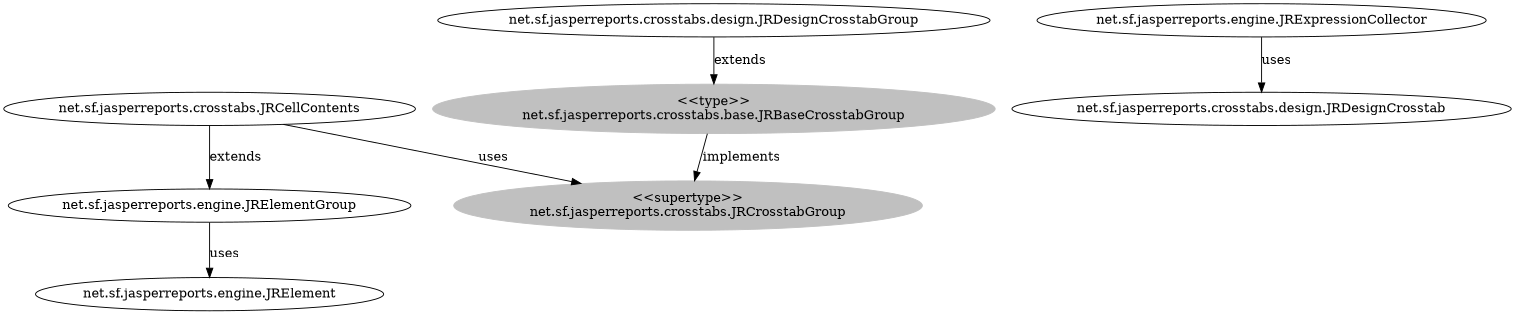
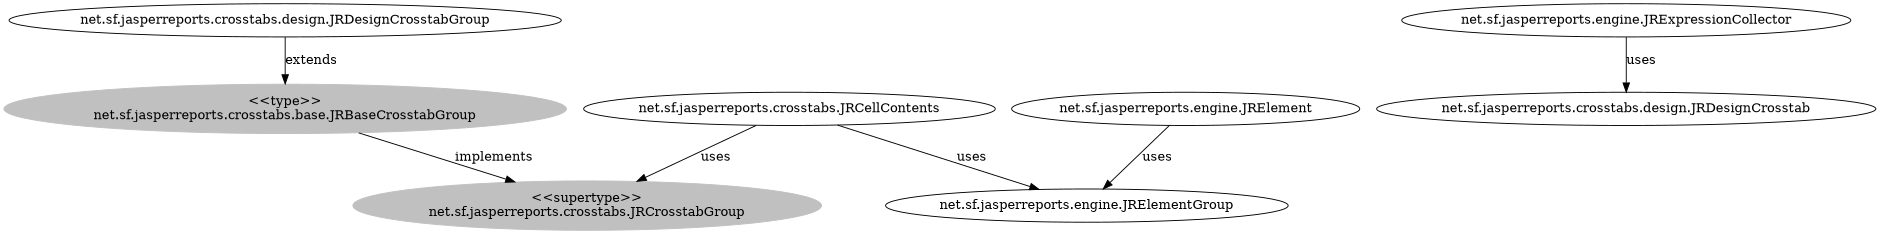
(236, 157) -> (972, 157)
(210, 245) -> (1140, 154)
